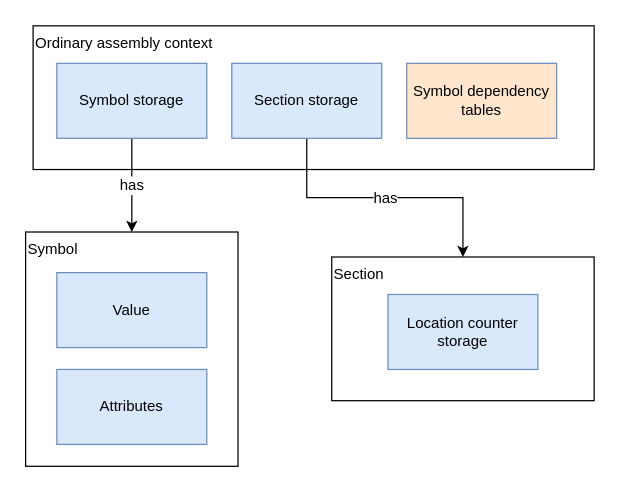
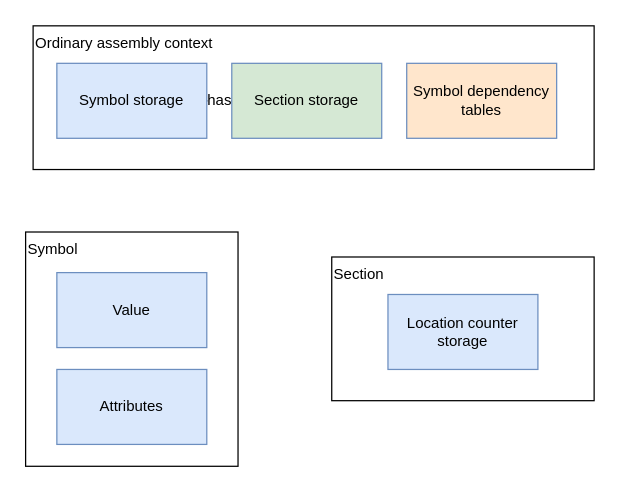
(307, 101) -> (307, 101)
(132, 181) -> (224, 101)
(381, 198) -> none
